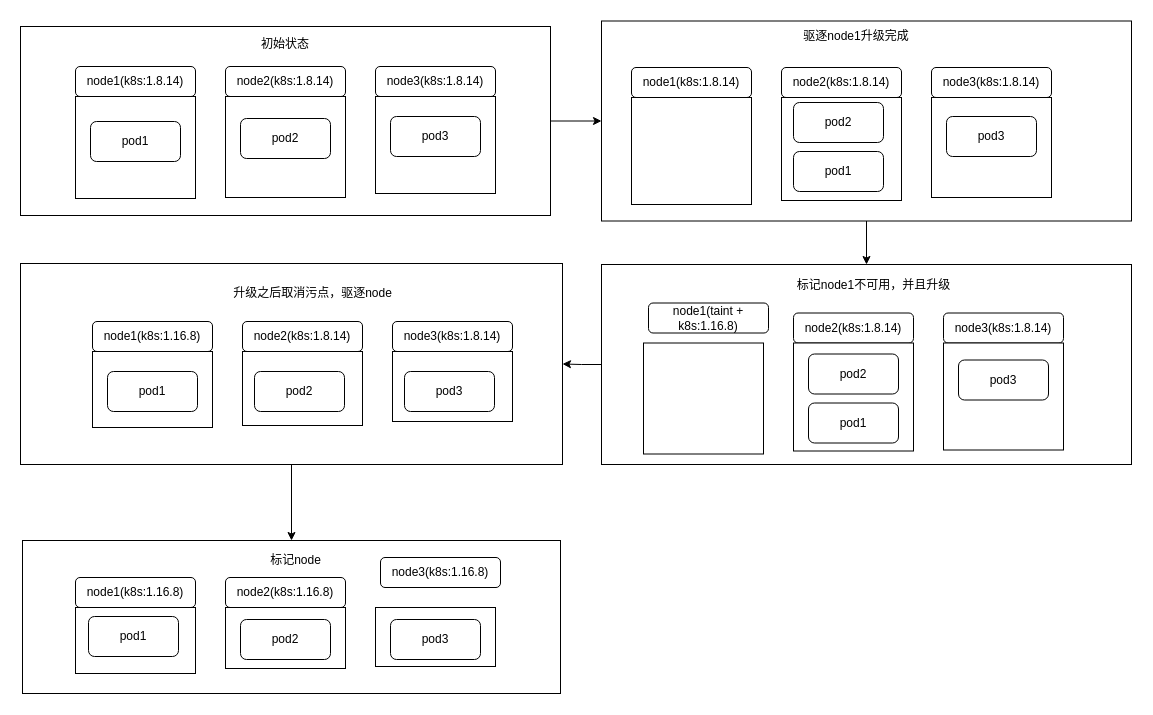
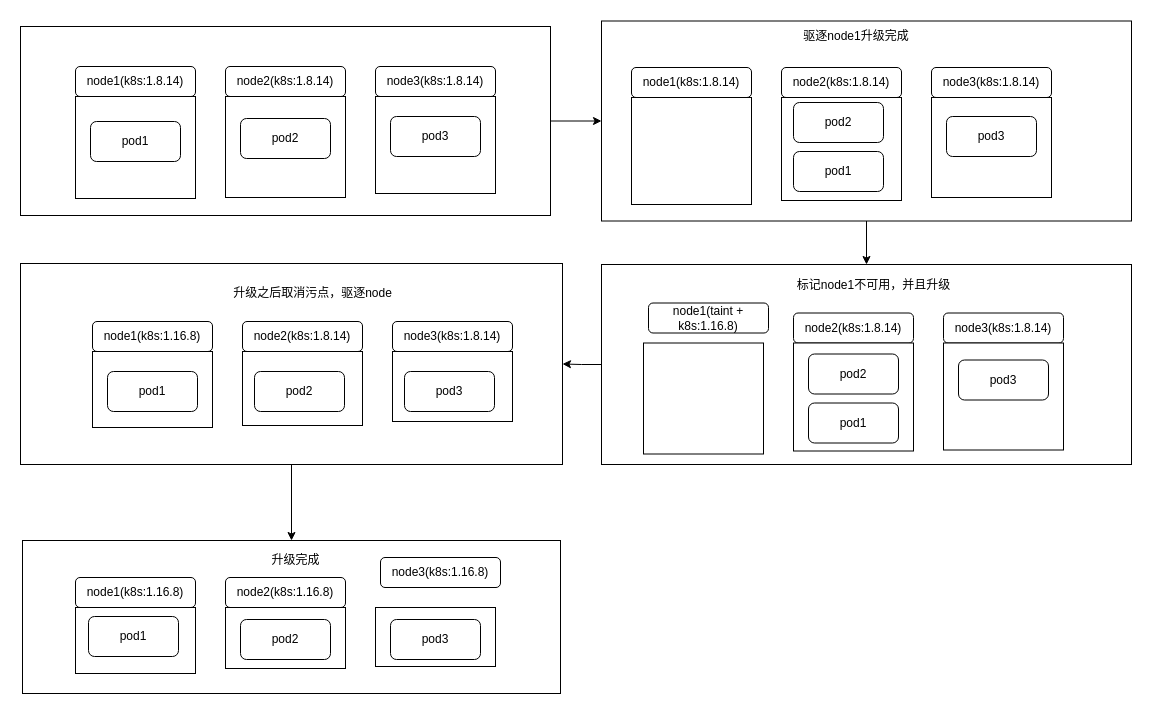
(286, 45) -> none
(296, 561) -> (296, 561)
